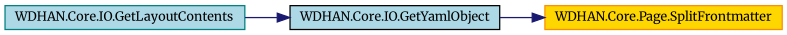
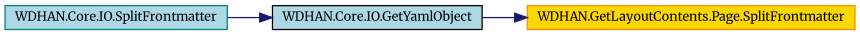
(125, 18) -> (116, 18)
(664, 18) -> (691, 18)
